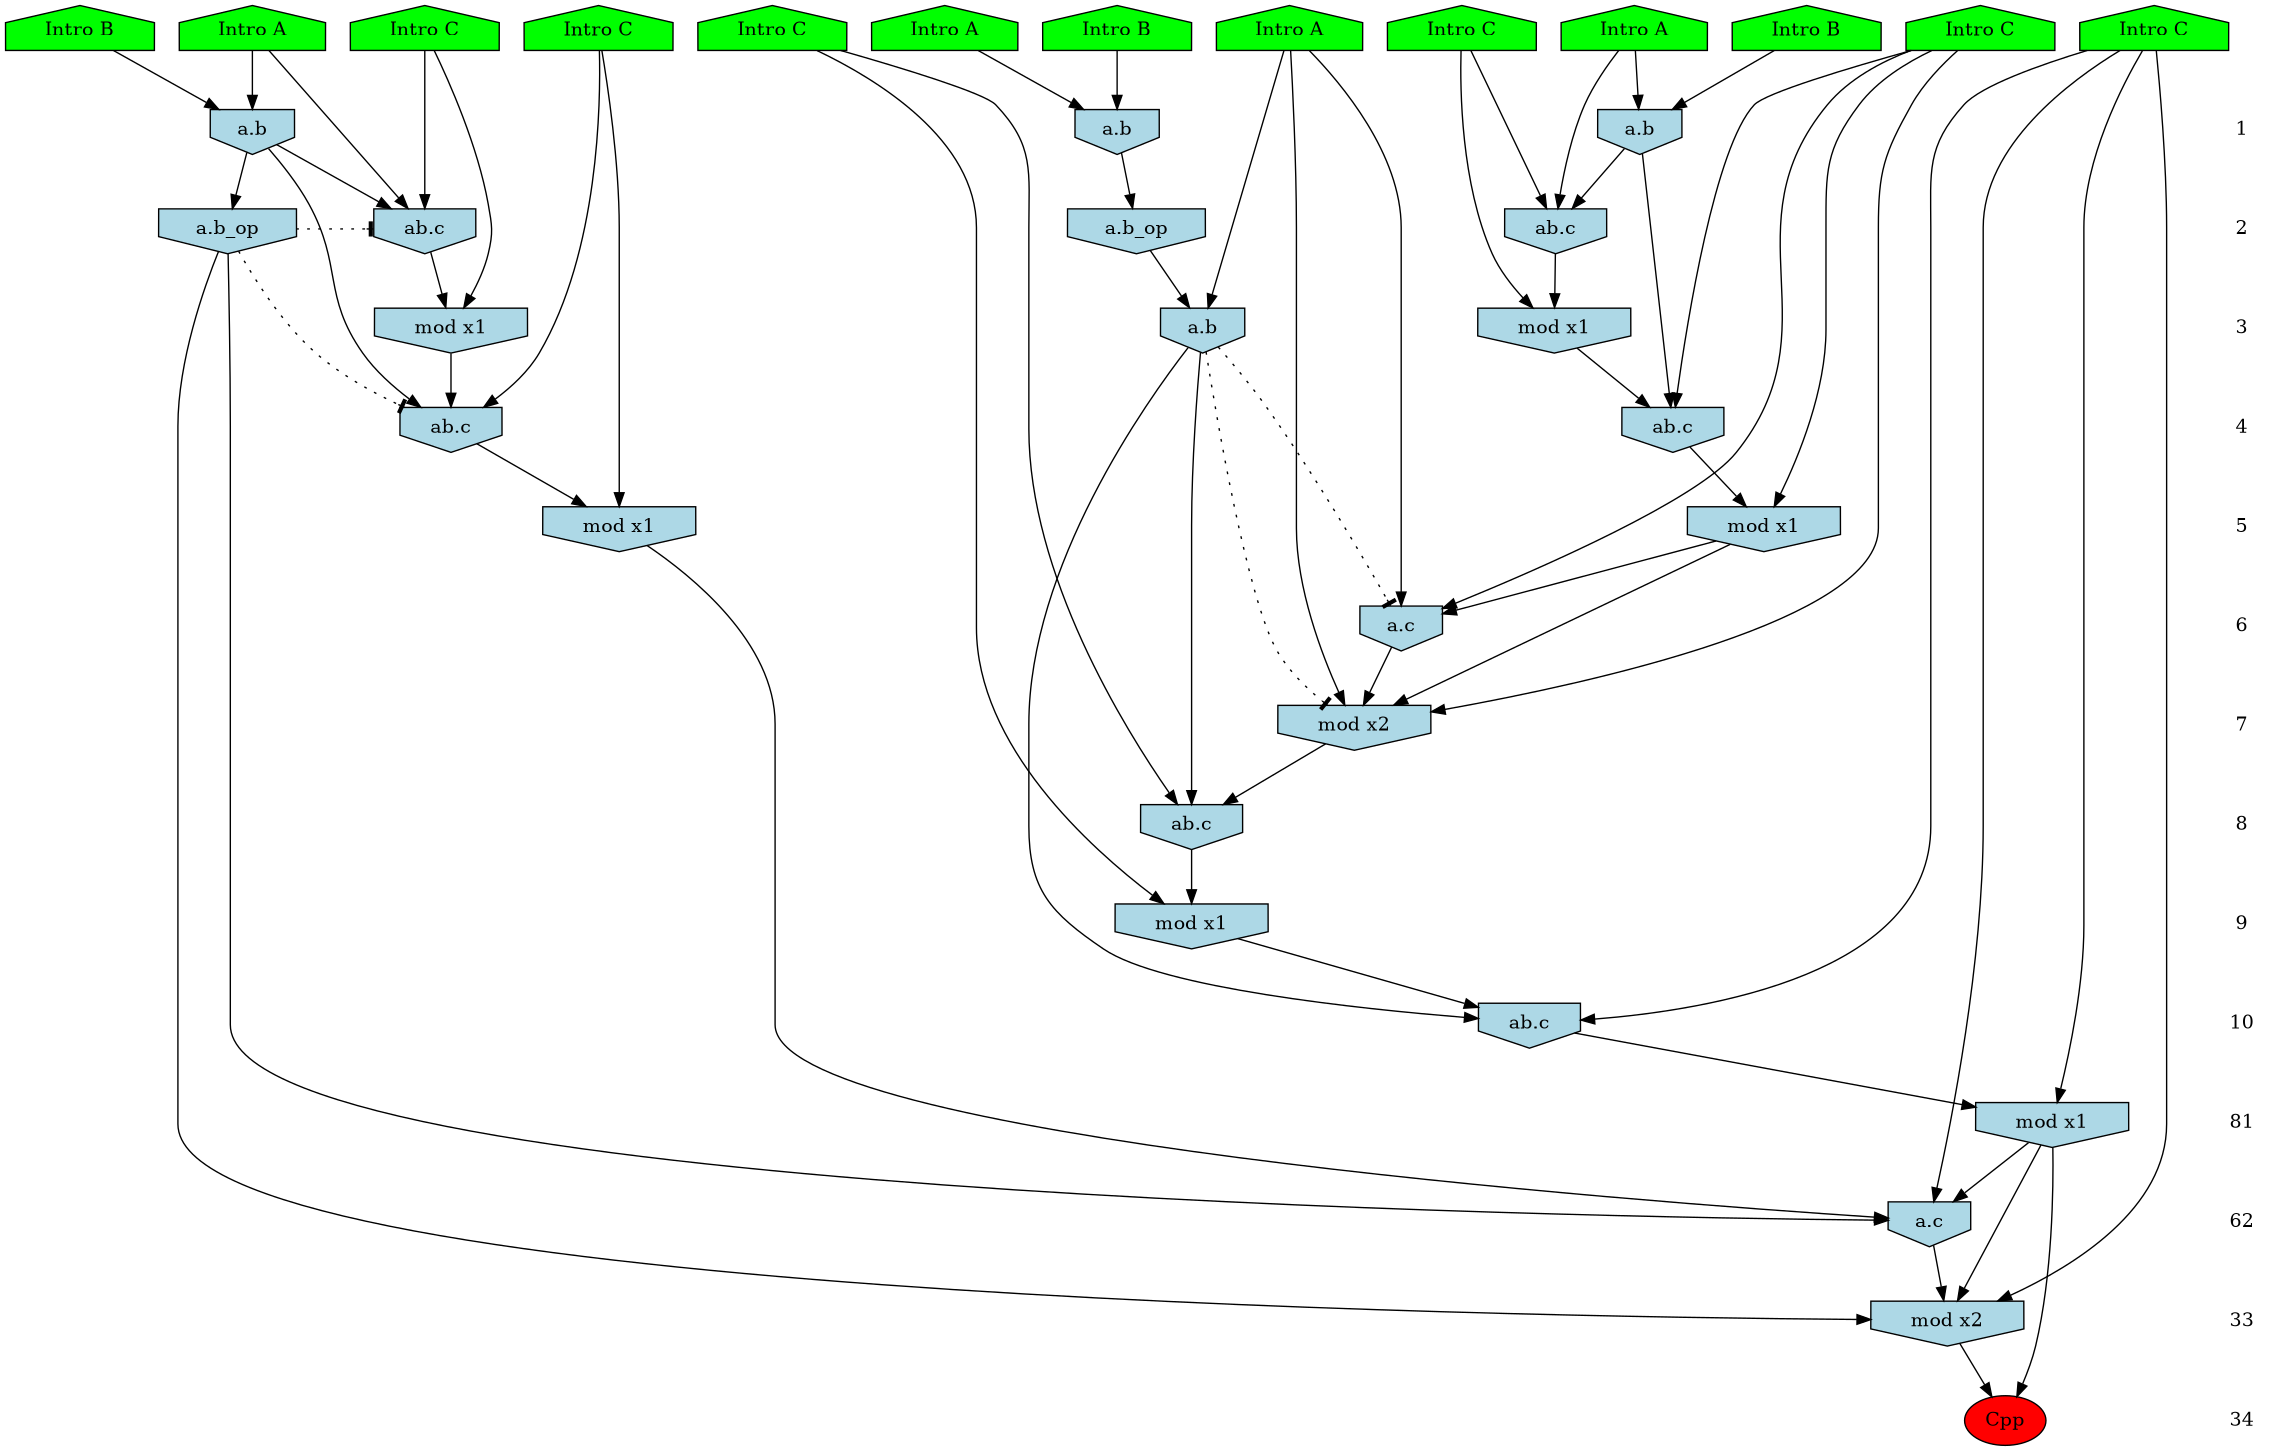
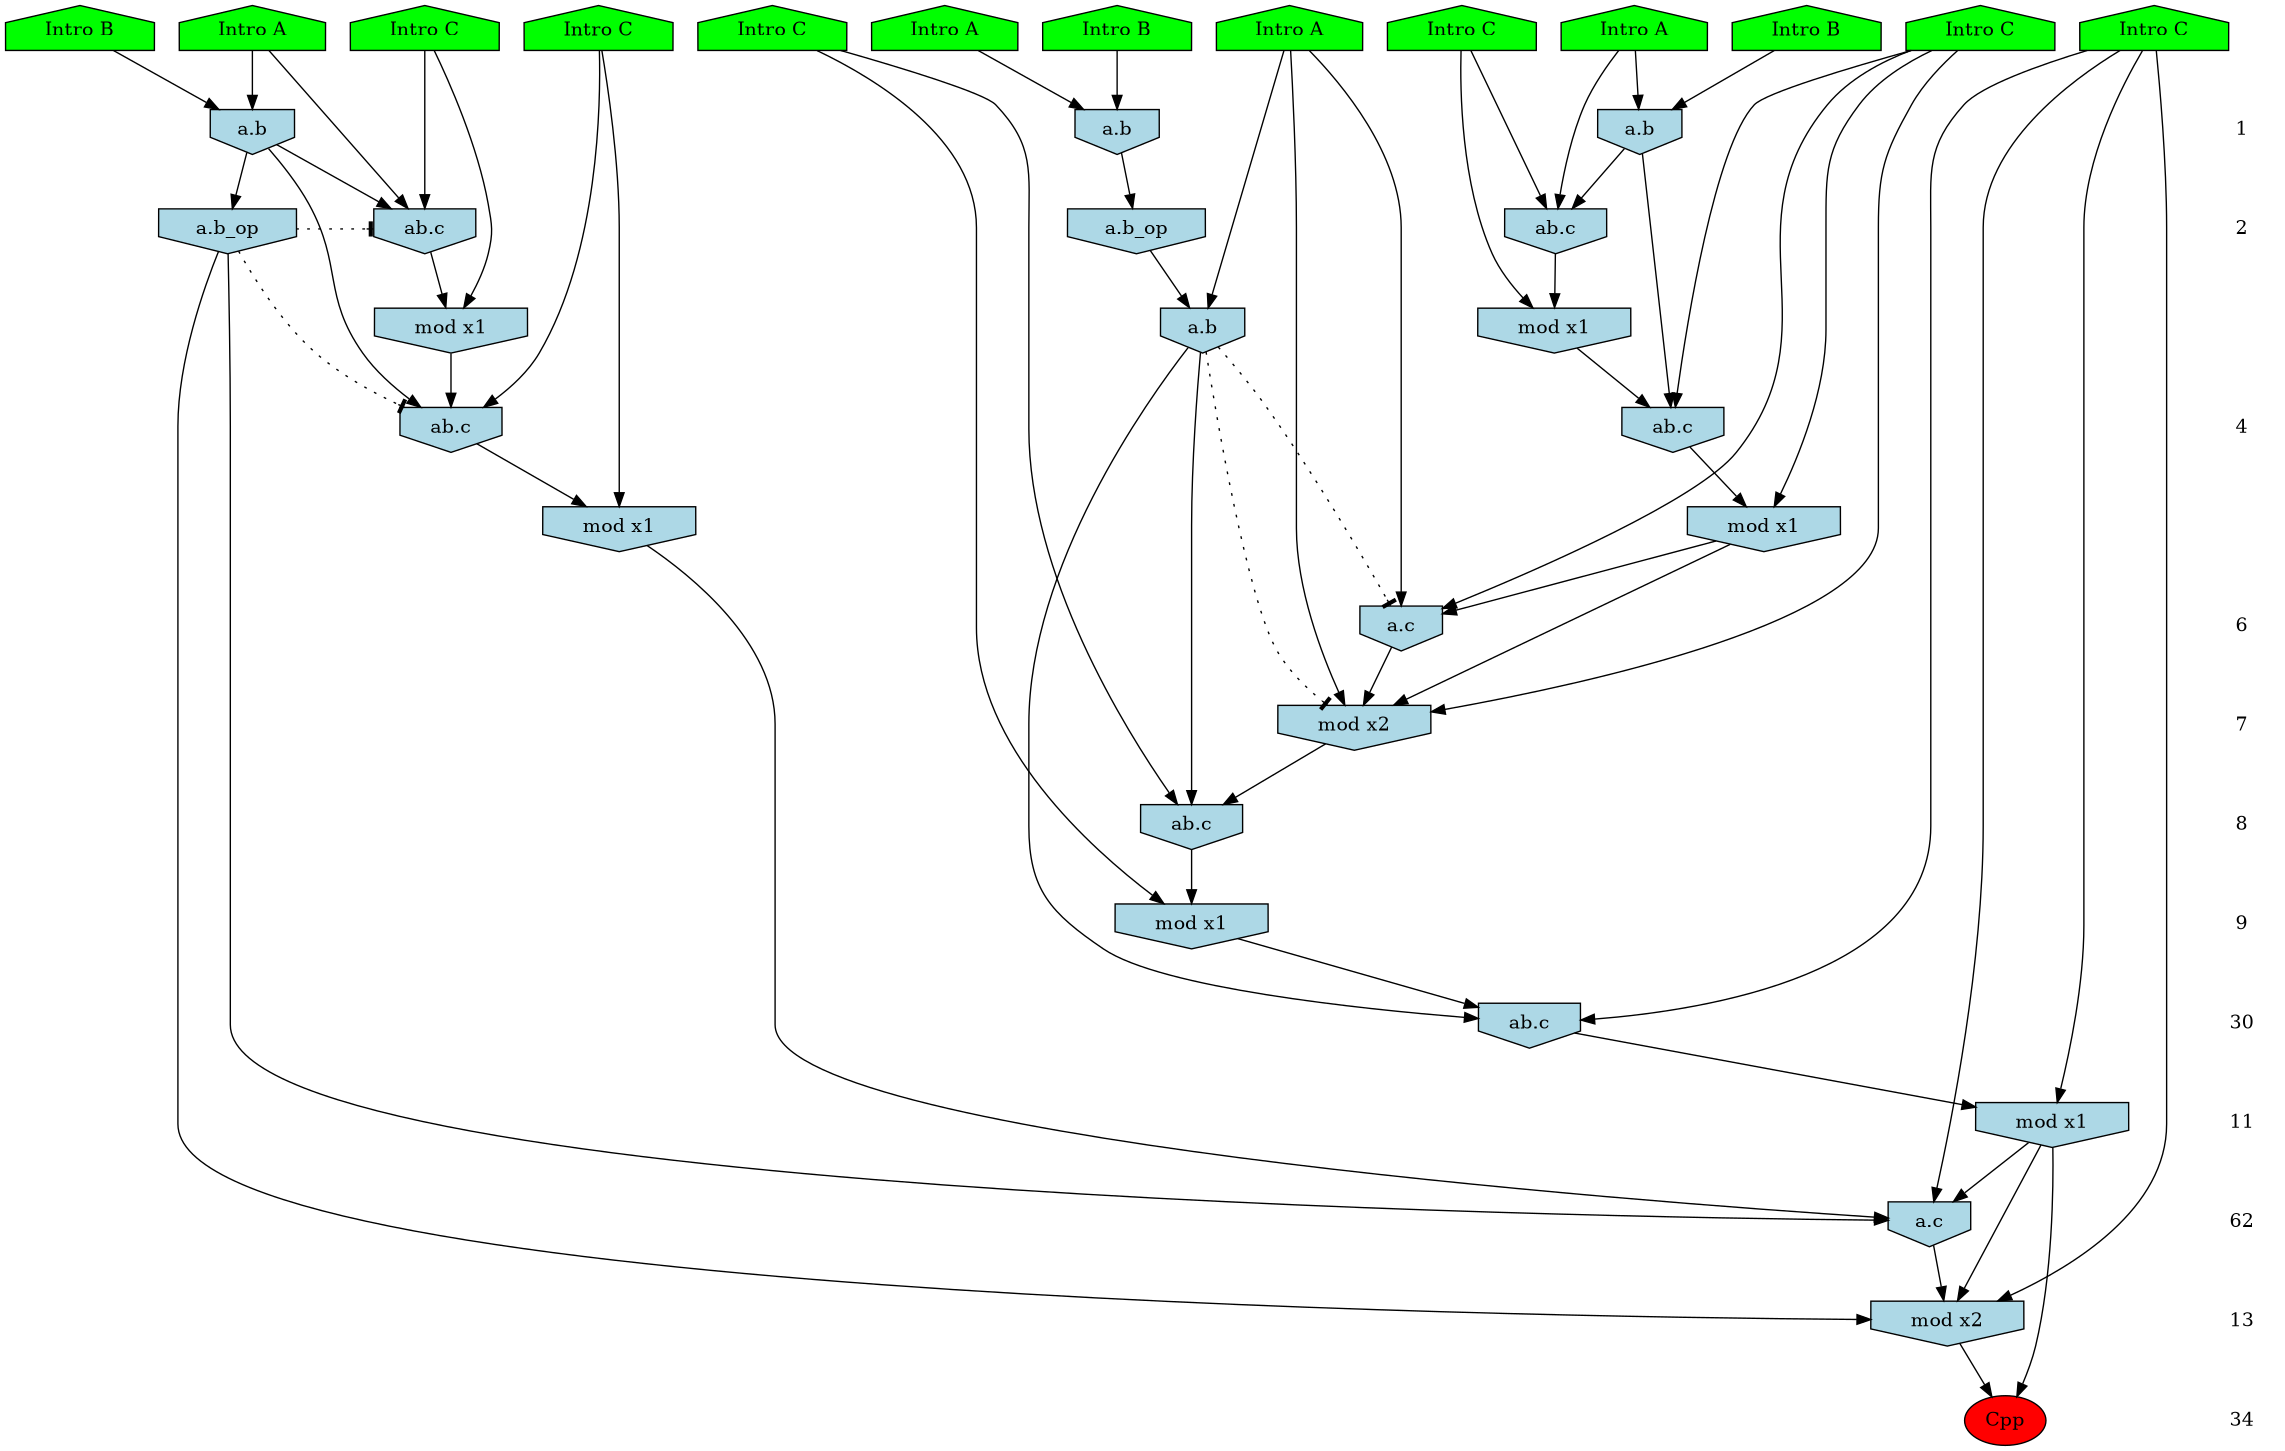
(2243, 328) -> none
(2243, 527) -> none
(2243, 1023) -> (2243, 1023)
(2243, 1123) -> (2243, 1123)
(2243, 1321) -> (2243, 1321)
